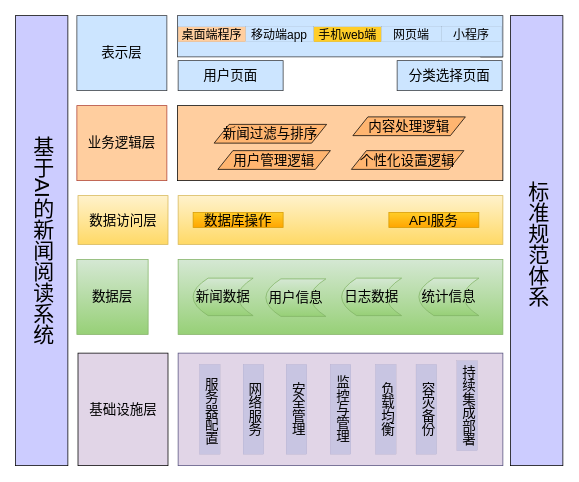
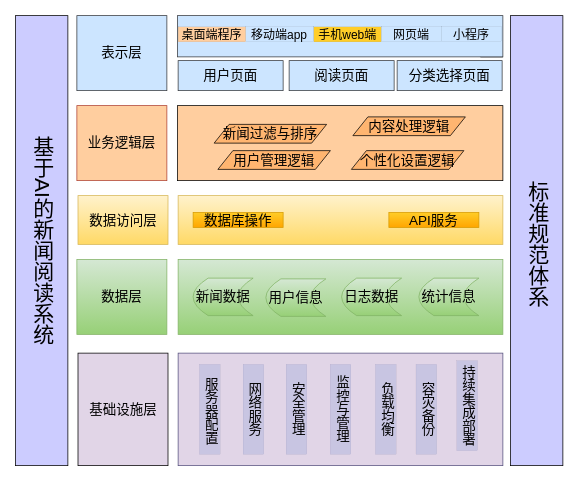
none -> (342, 75)
(113, 297) -> (122, 297)
